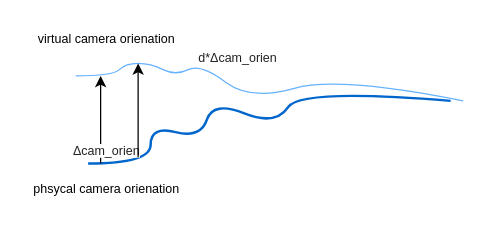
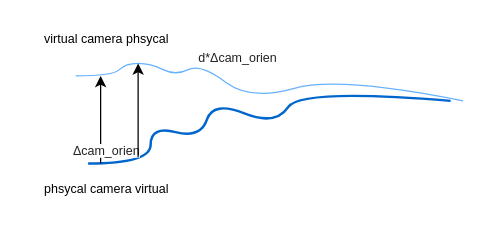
(107, 38) -> (107, 38)
(107, 188) -> (107, 188)
